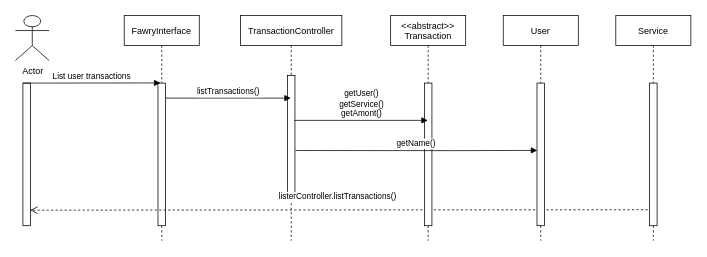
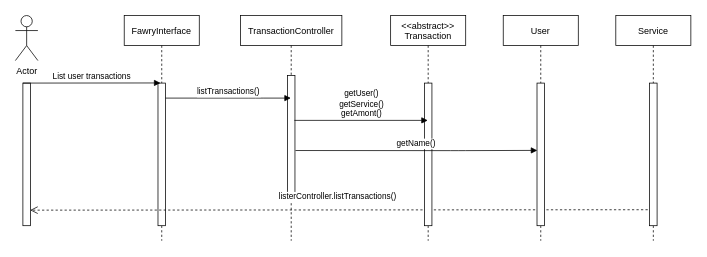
(32, 38) -> (27, 38)
